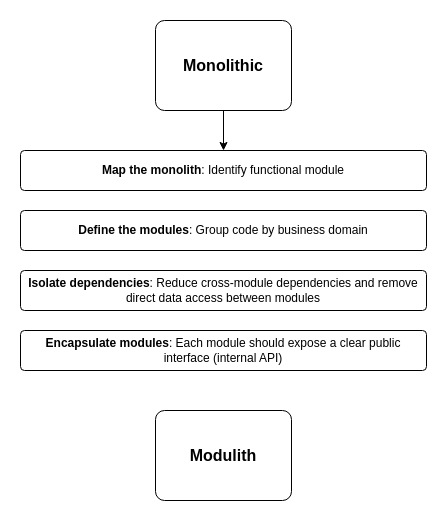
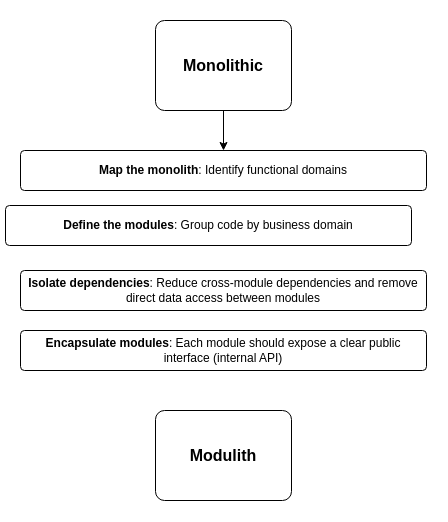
(224, 171) -> (224, 171)
(224, 231) -> (209, 226)
